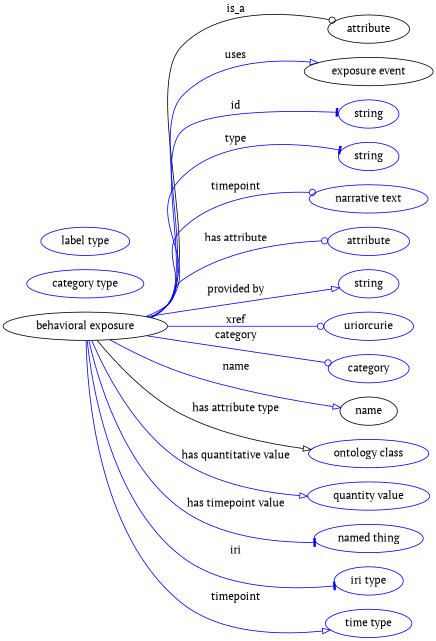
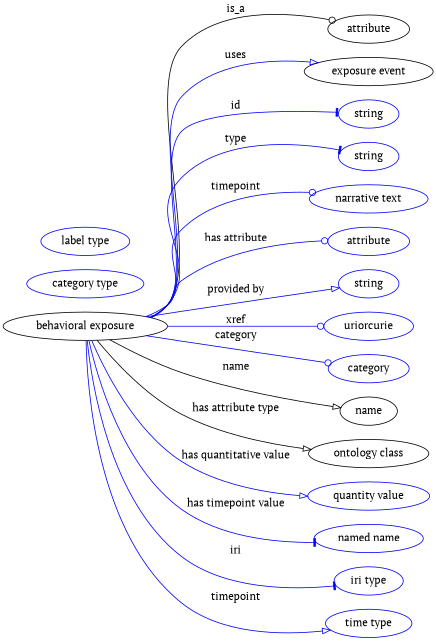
(218, 384) -> (218, 384)
(369, 454) -> (369, 454)
(369, 538) -> (369, 538)
